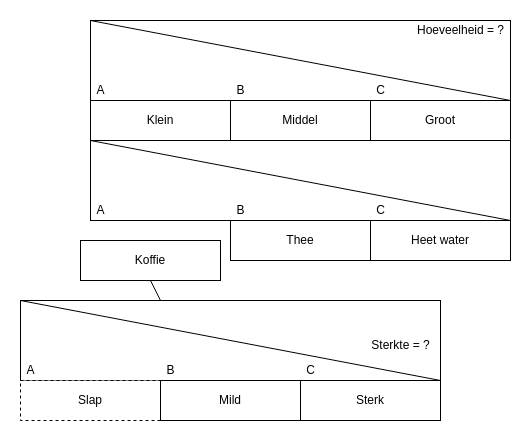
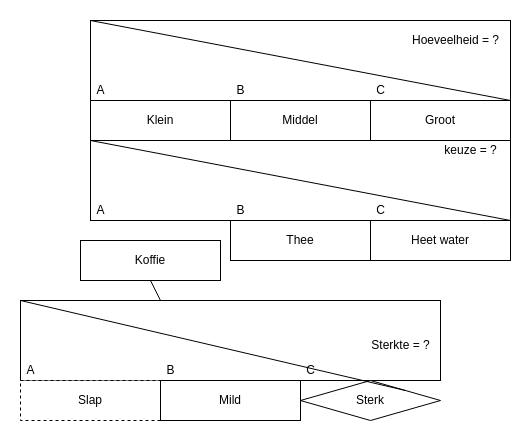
(461, 31) -> (456, 41)
none -> (471, 151)
(371, 401) -> (371, 401)
